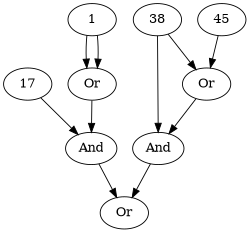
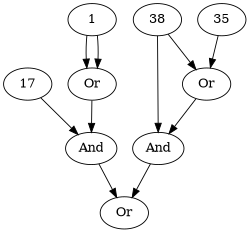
(222, 20) -> (222, 20)
